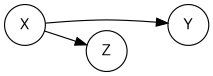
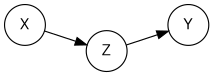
(101, 20) -> (142, 40)
